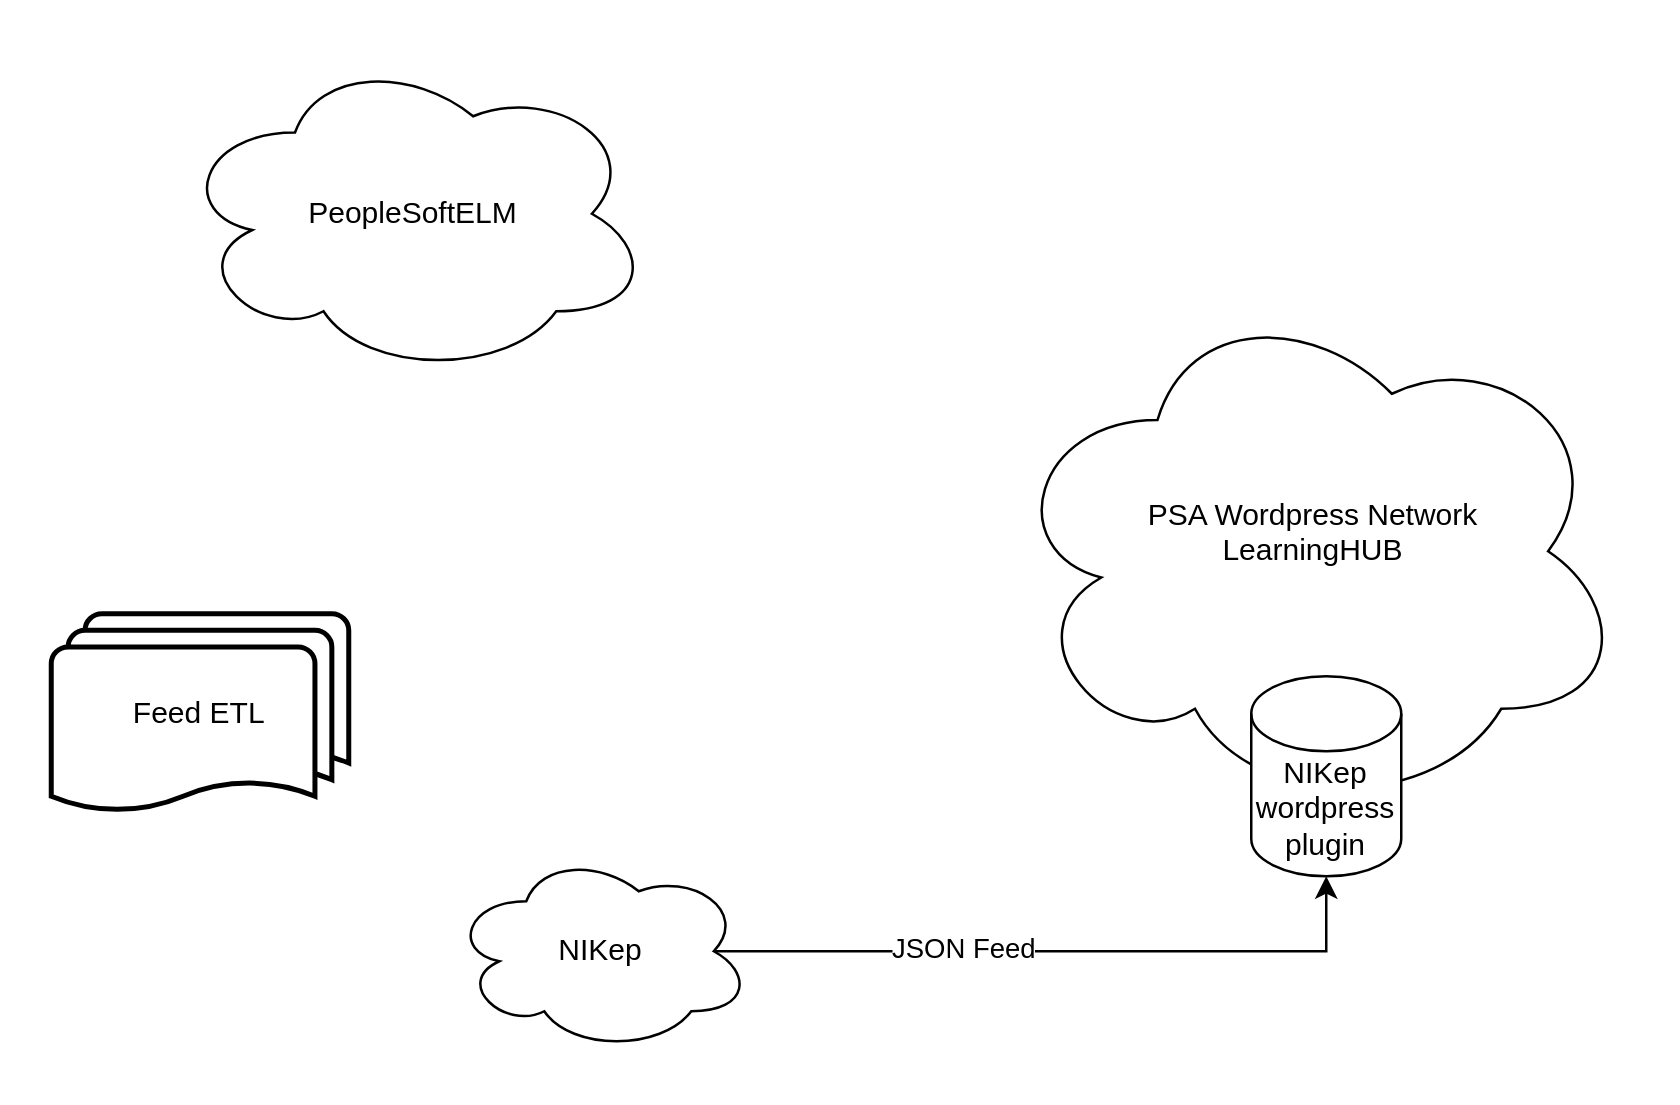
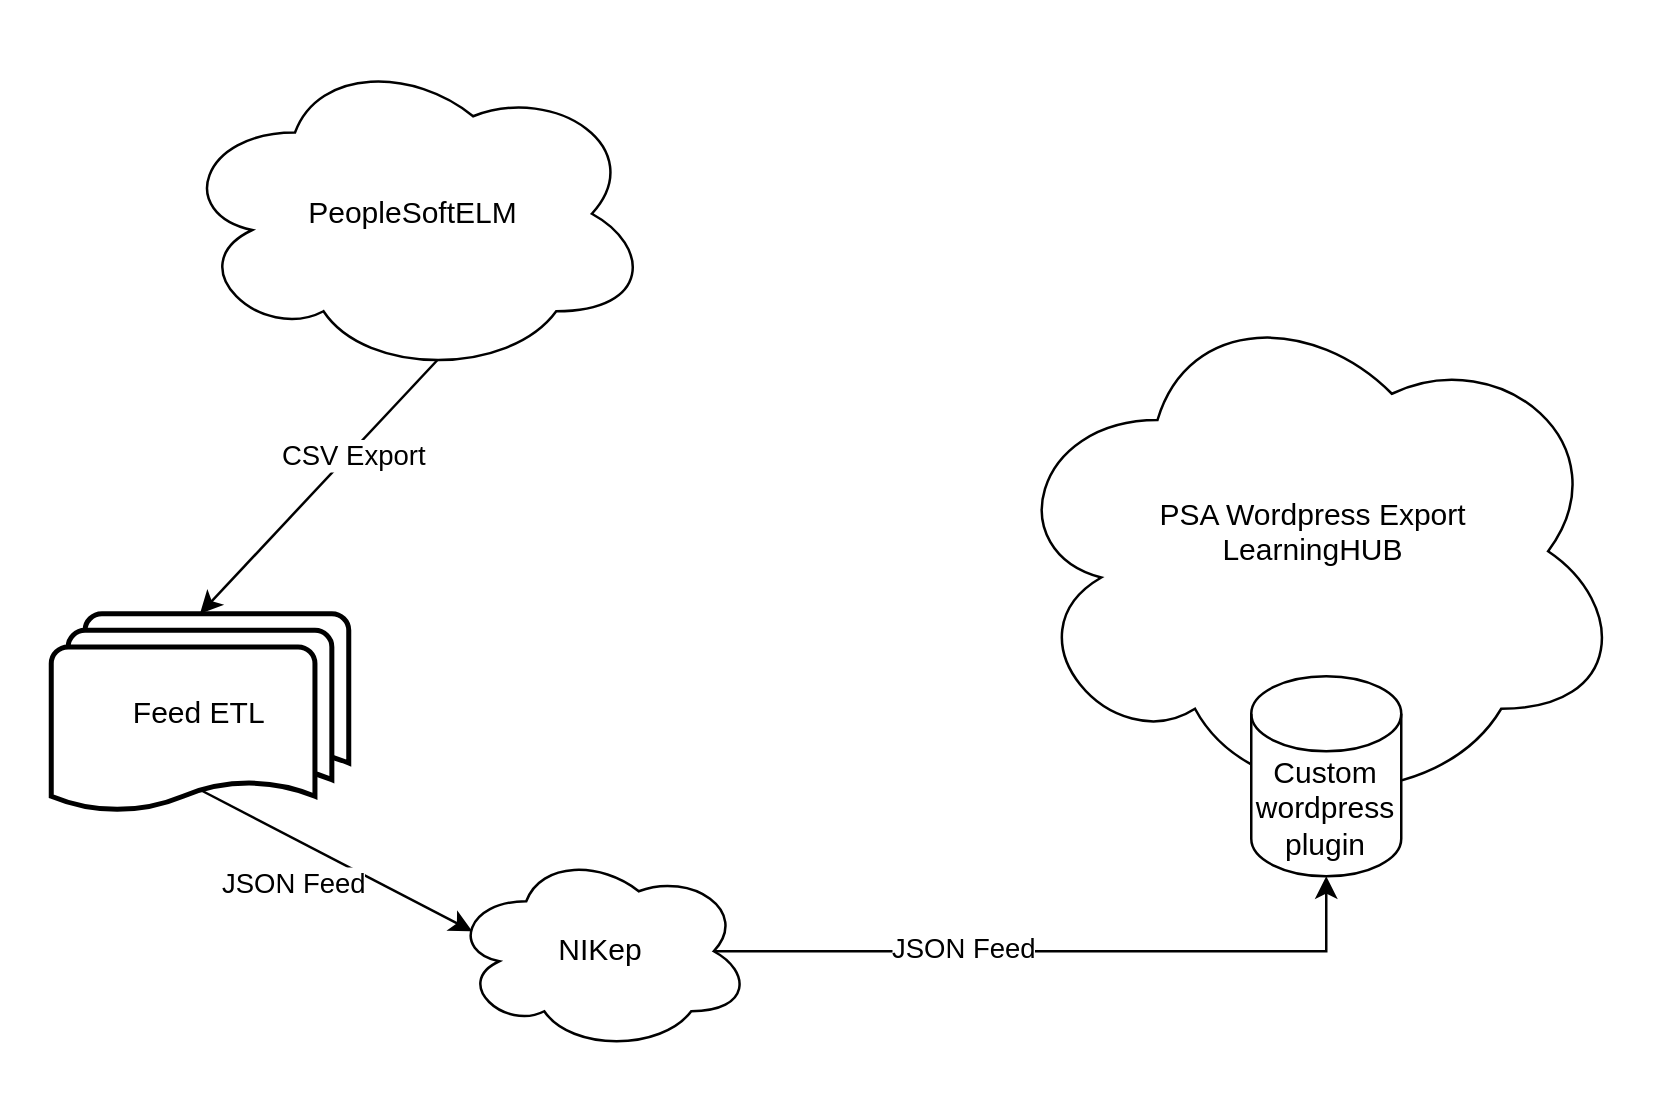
none -> (272, 536)
(1314, 551) -> (1314, 551)
(1326, 809) -> (1326, 809)
none -> (276, 829)
